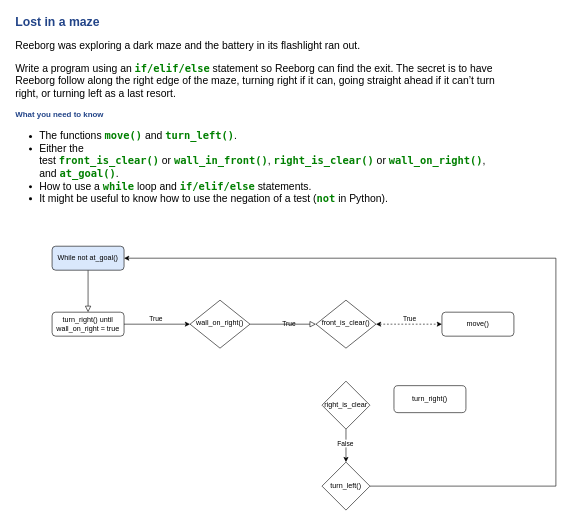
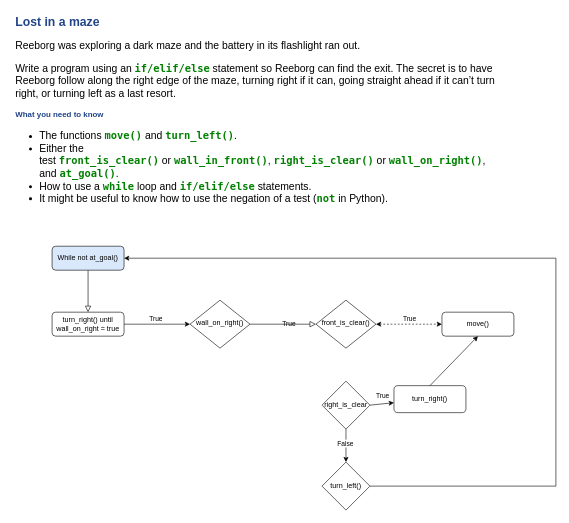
none -> (449, 366)
none -> (379, 404)
